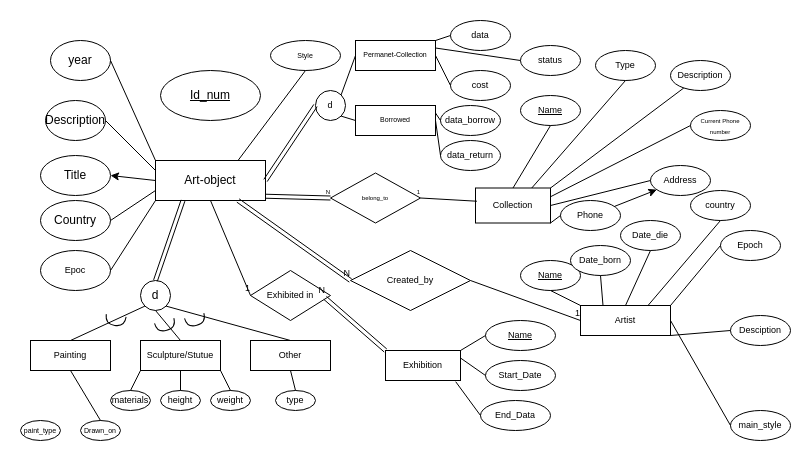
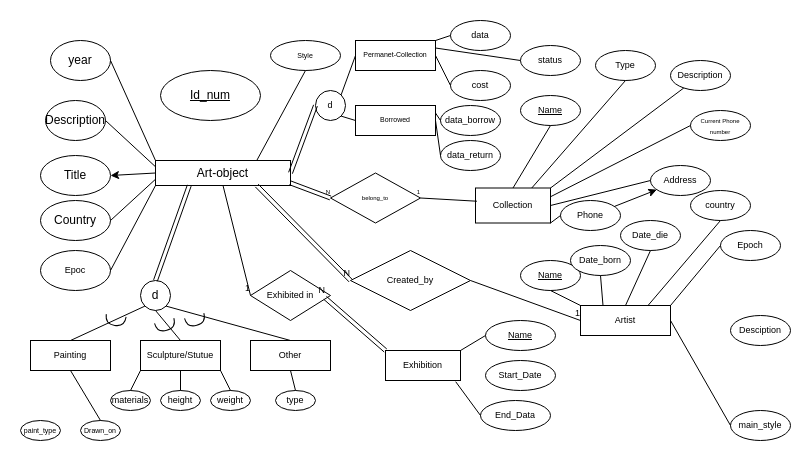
(211, 181) -> (223, 173)
(701, 333) -> none
(473, 367) -> none
